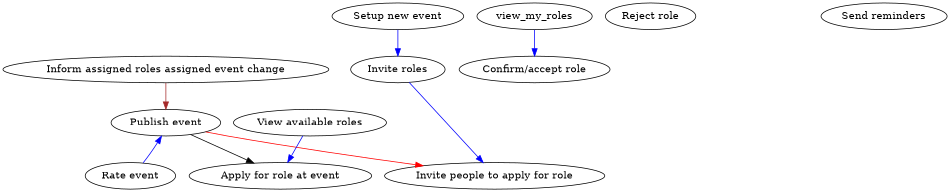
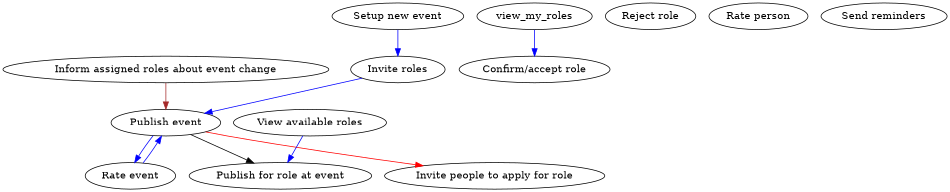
none -> (758, 16)
(166, 69) -> (166, 69)
(444, 120) -> (287, 95)
none -> (146, 146)
(280, 176) -> (280, 176)
